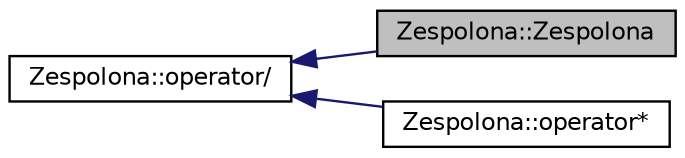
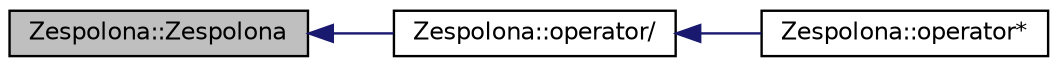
(346, 55) -> (363, 33)
